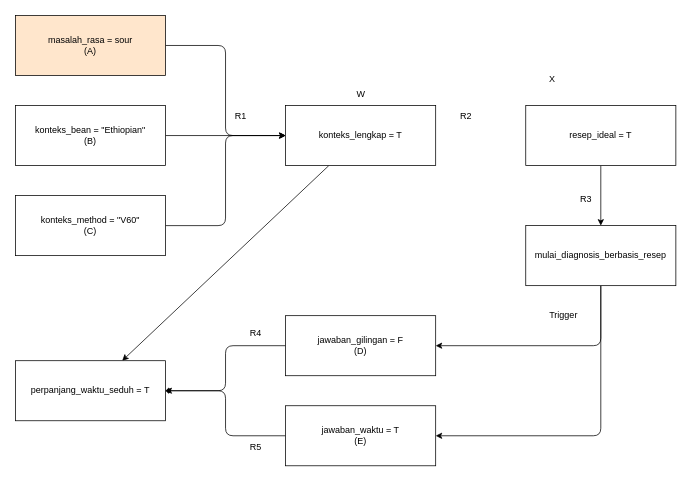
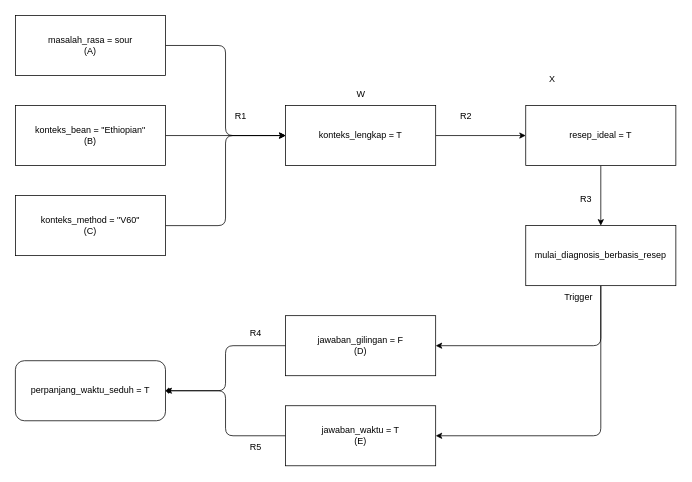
(90, 45) -> (90, 45)
(227, 261) -> (477, 135)
(563, 315) -> (578, 297)
(90, 390) -> (90, 390)
